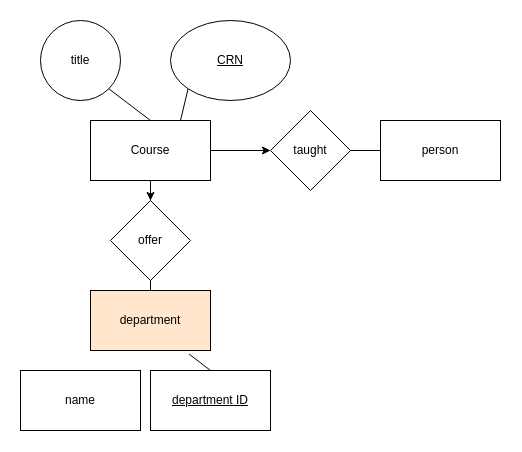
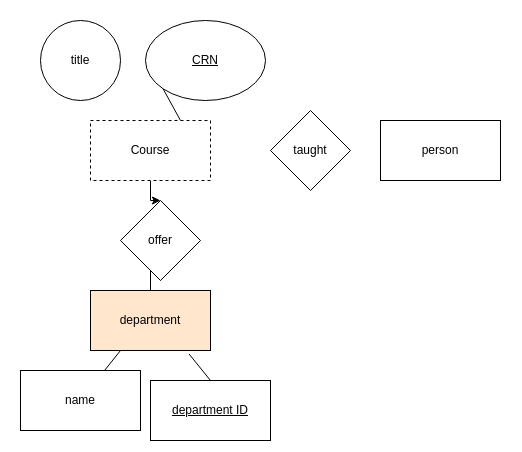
(231, 61) -> (206, 61)
(130, 105) -> none
(151, 151) -> (151, 151)
(237, 151) -> none
(366, 151) -> none
(151, 241) -> (161, 241)
none -> (112, 361)
(211, 401) -> (211, 411)
